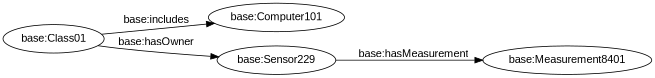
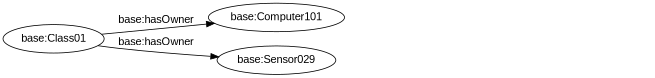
(156, 20) -> (156, 20)
(276, 60) -> (276, 60)
(567, 60) -> none
